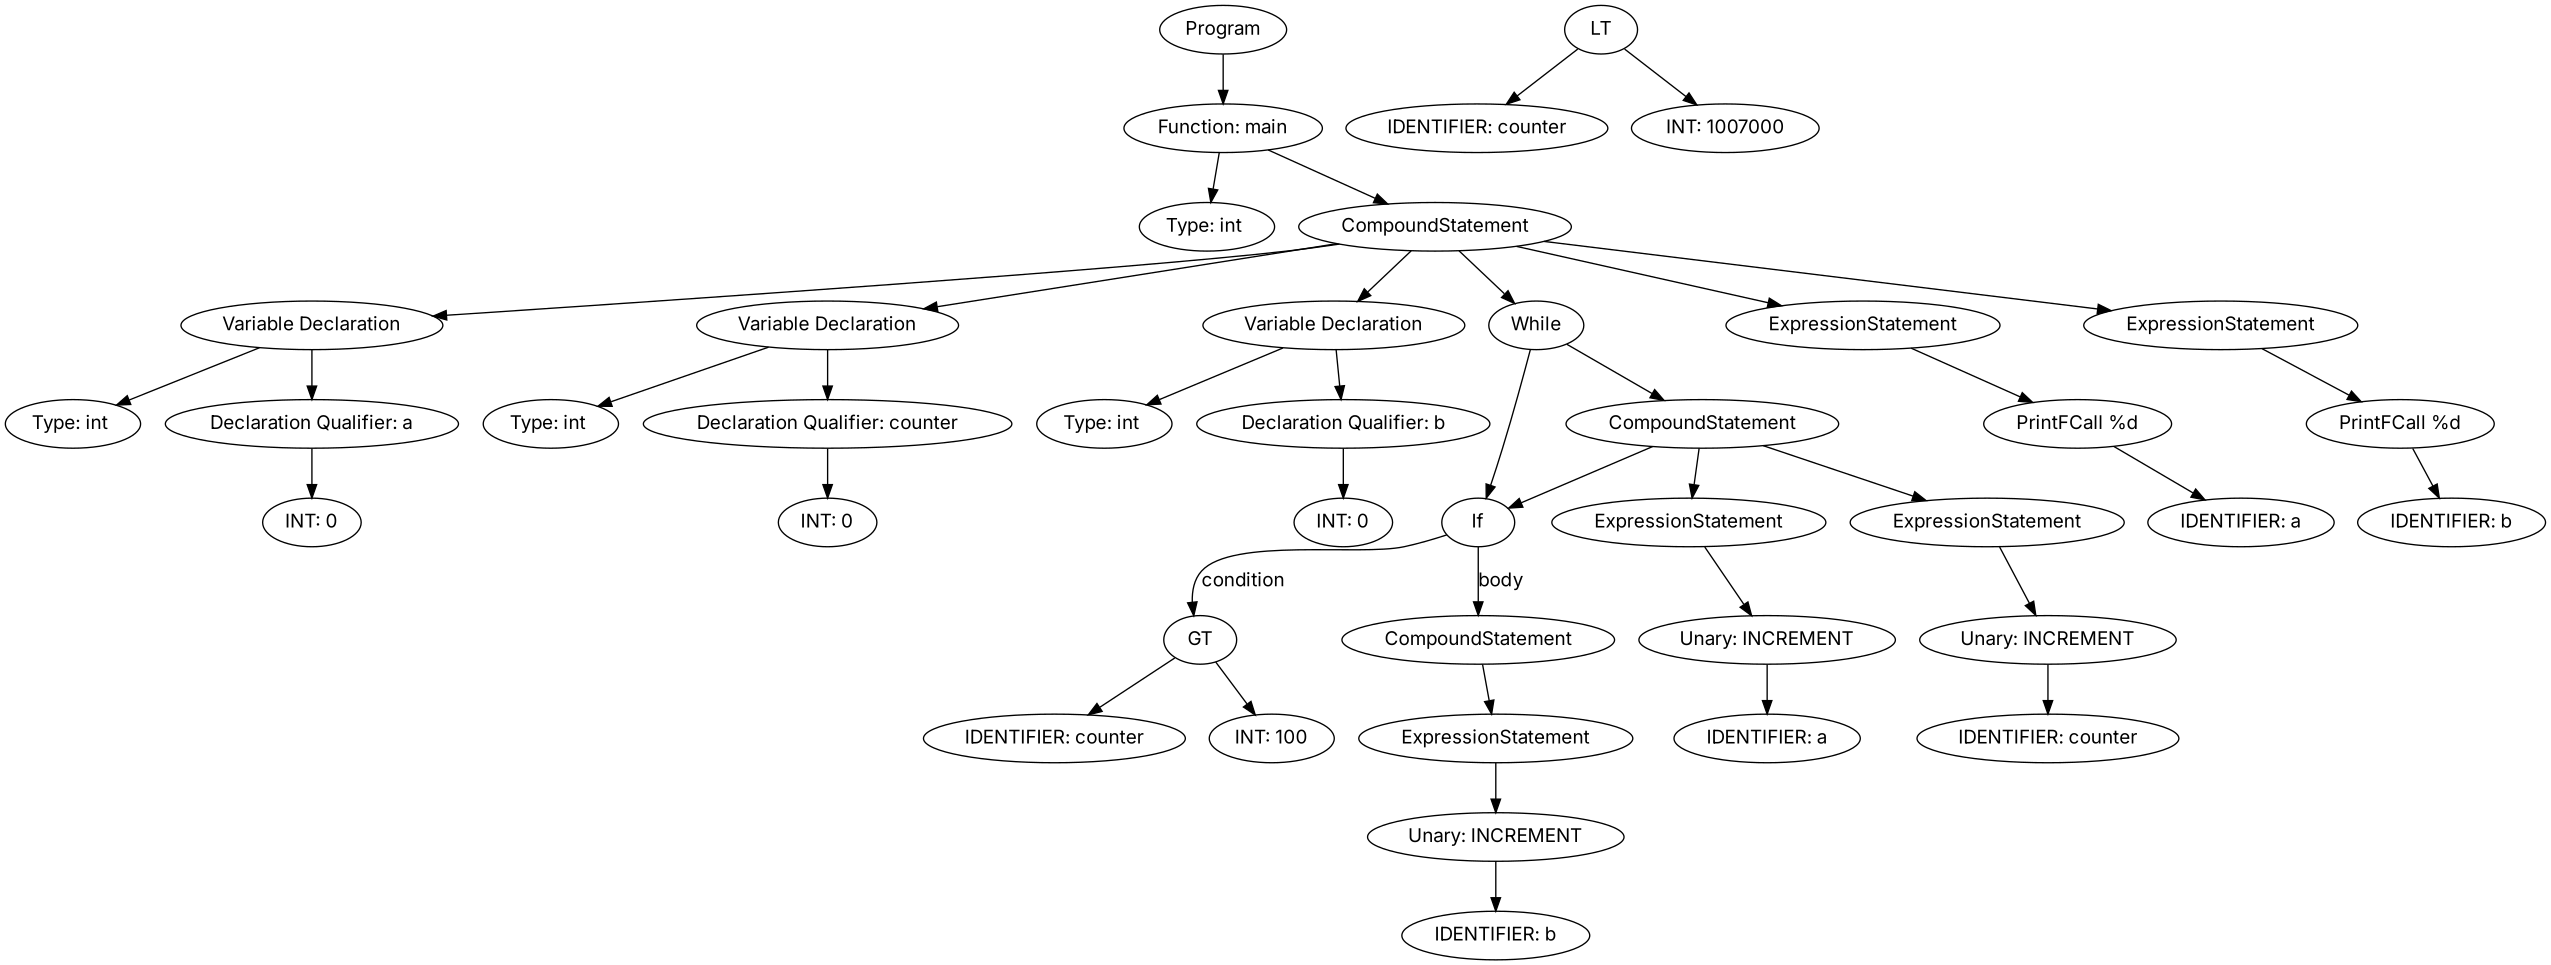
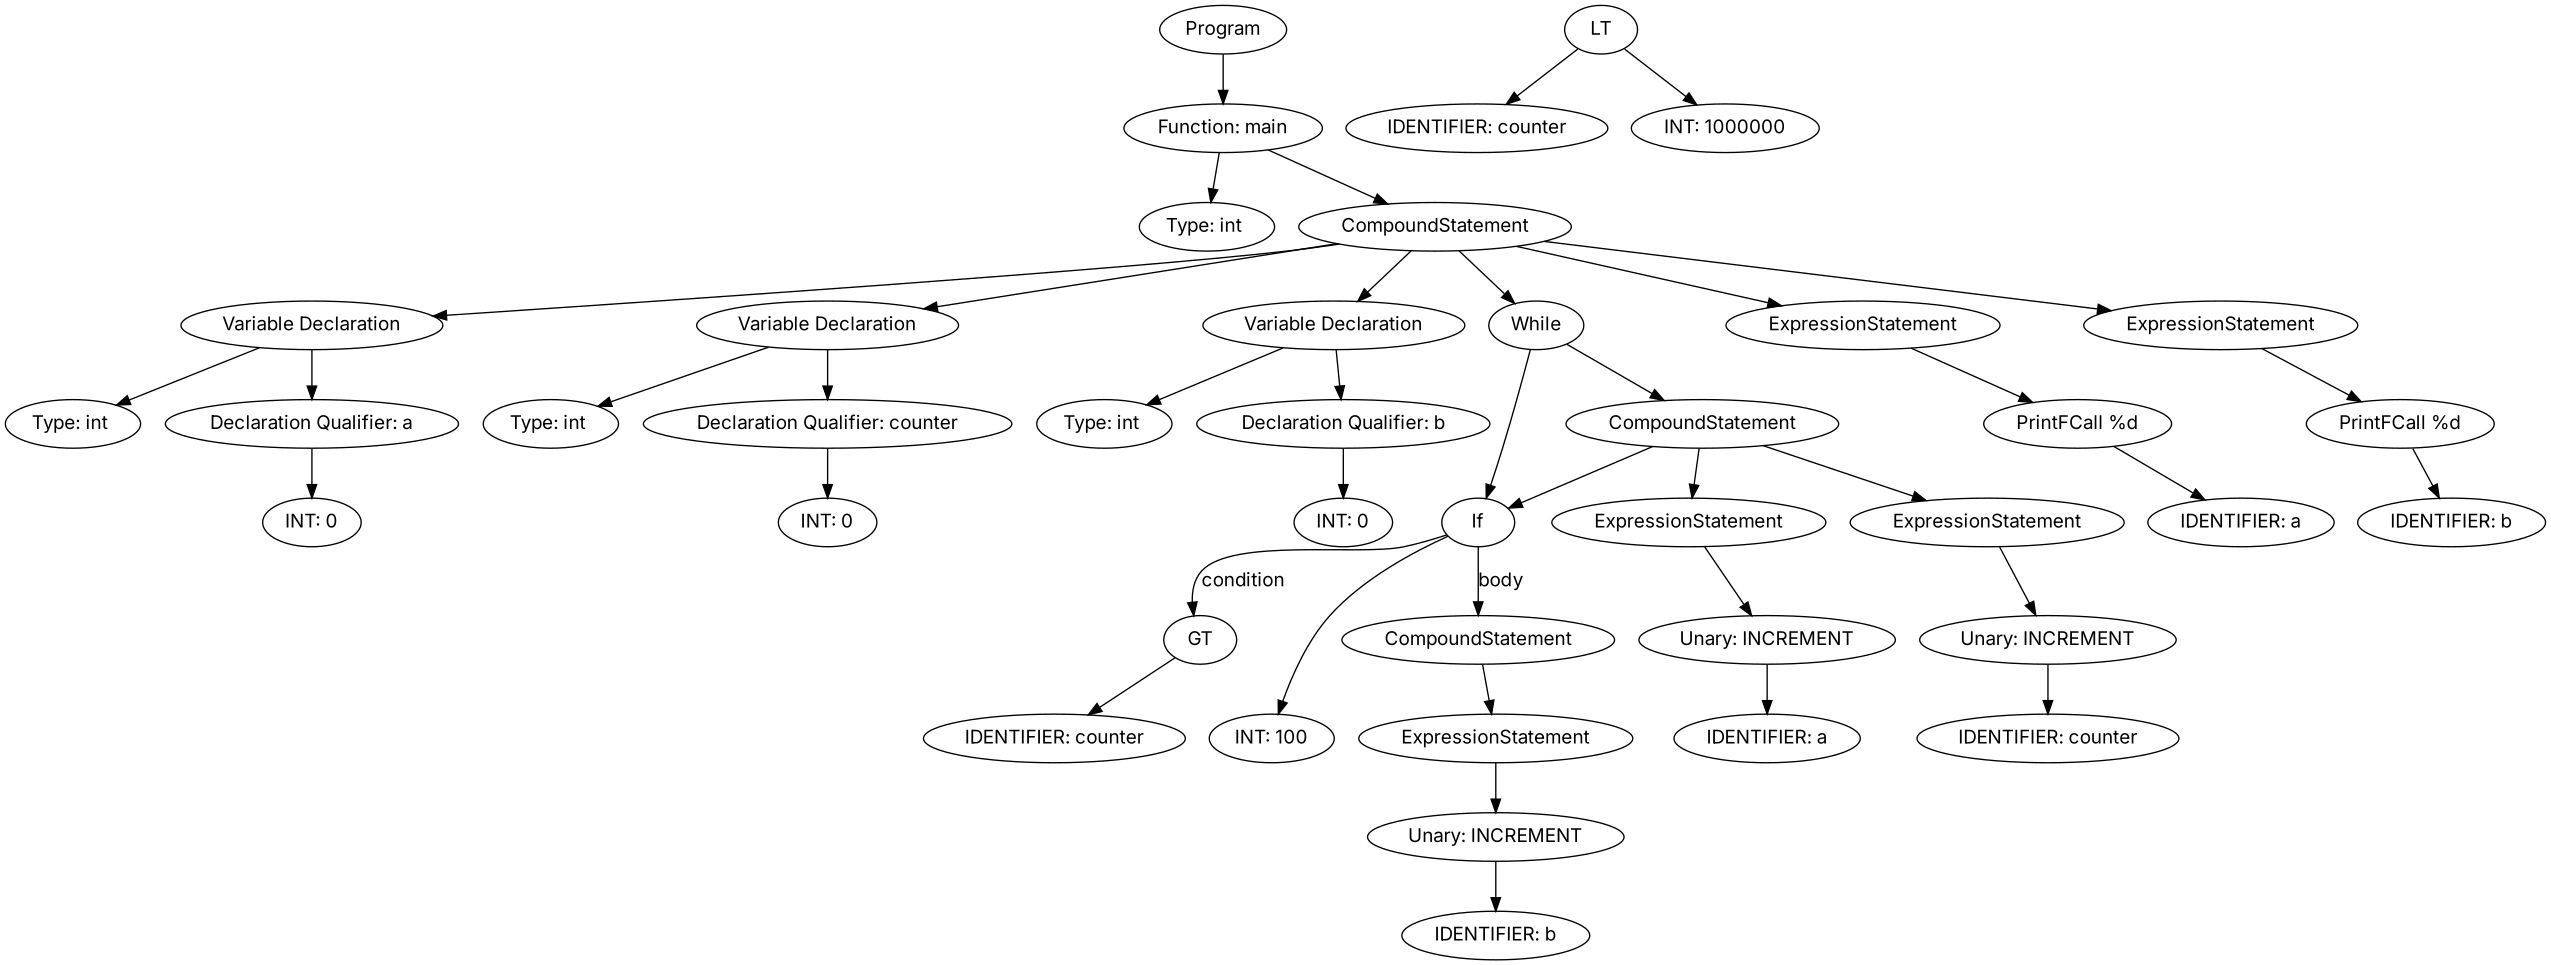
(1725, 128) -> (1725, 128)
(1231, 683) -> (1346, 600)
